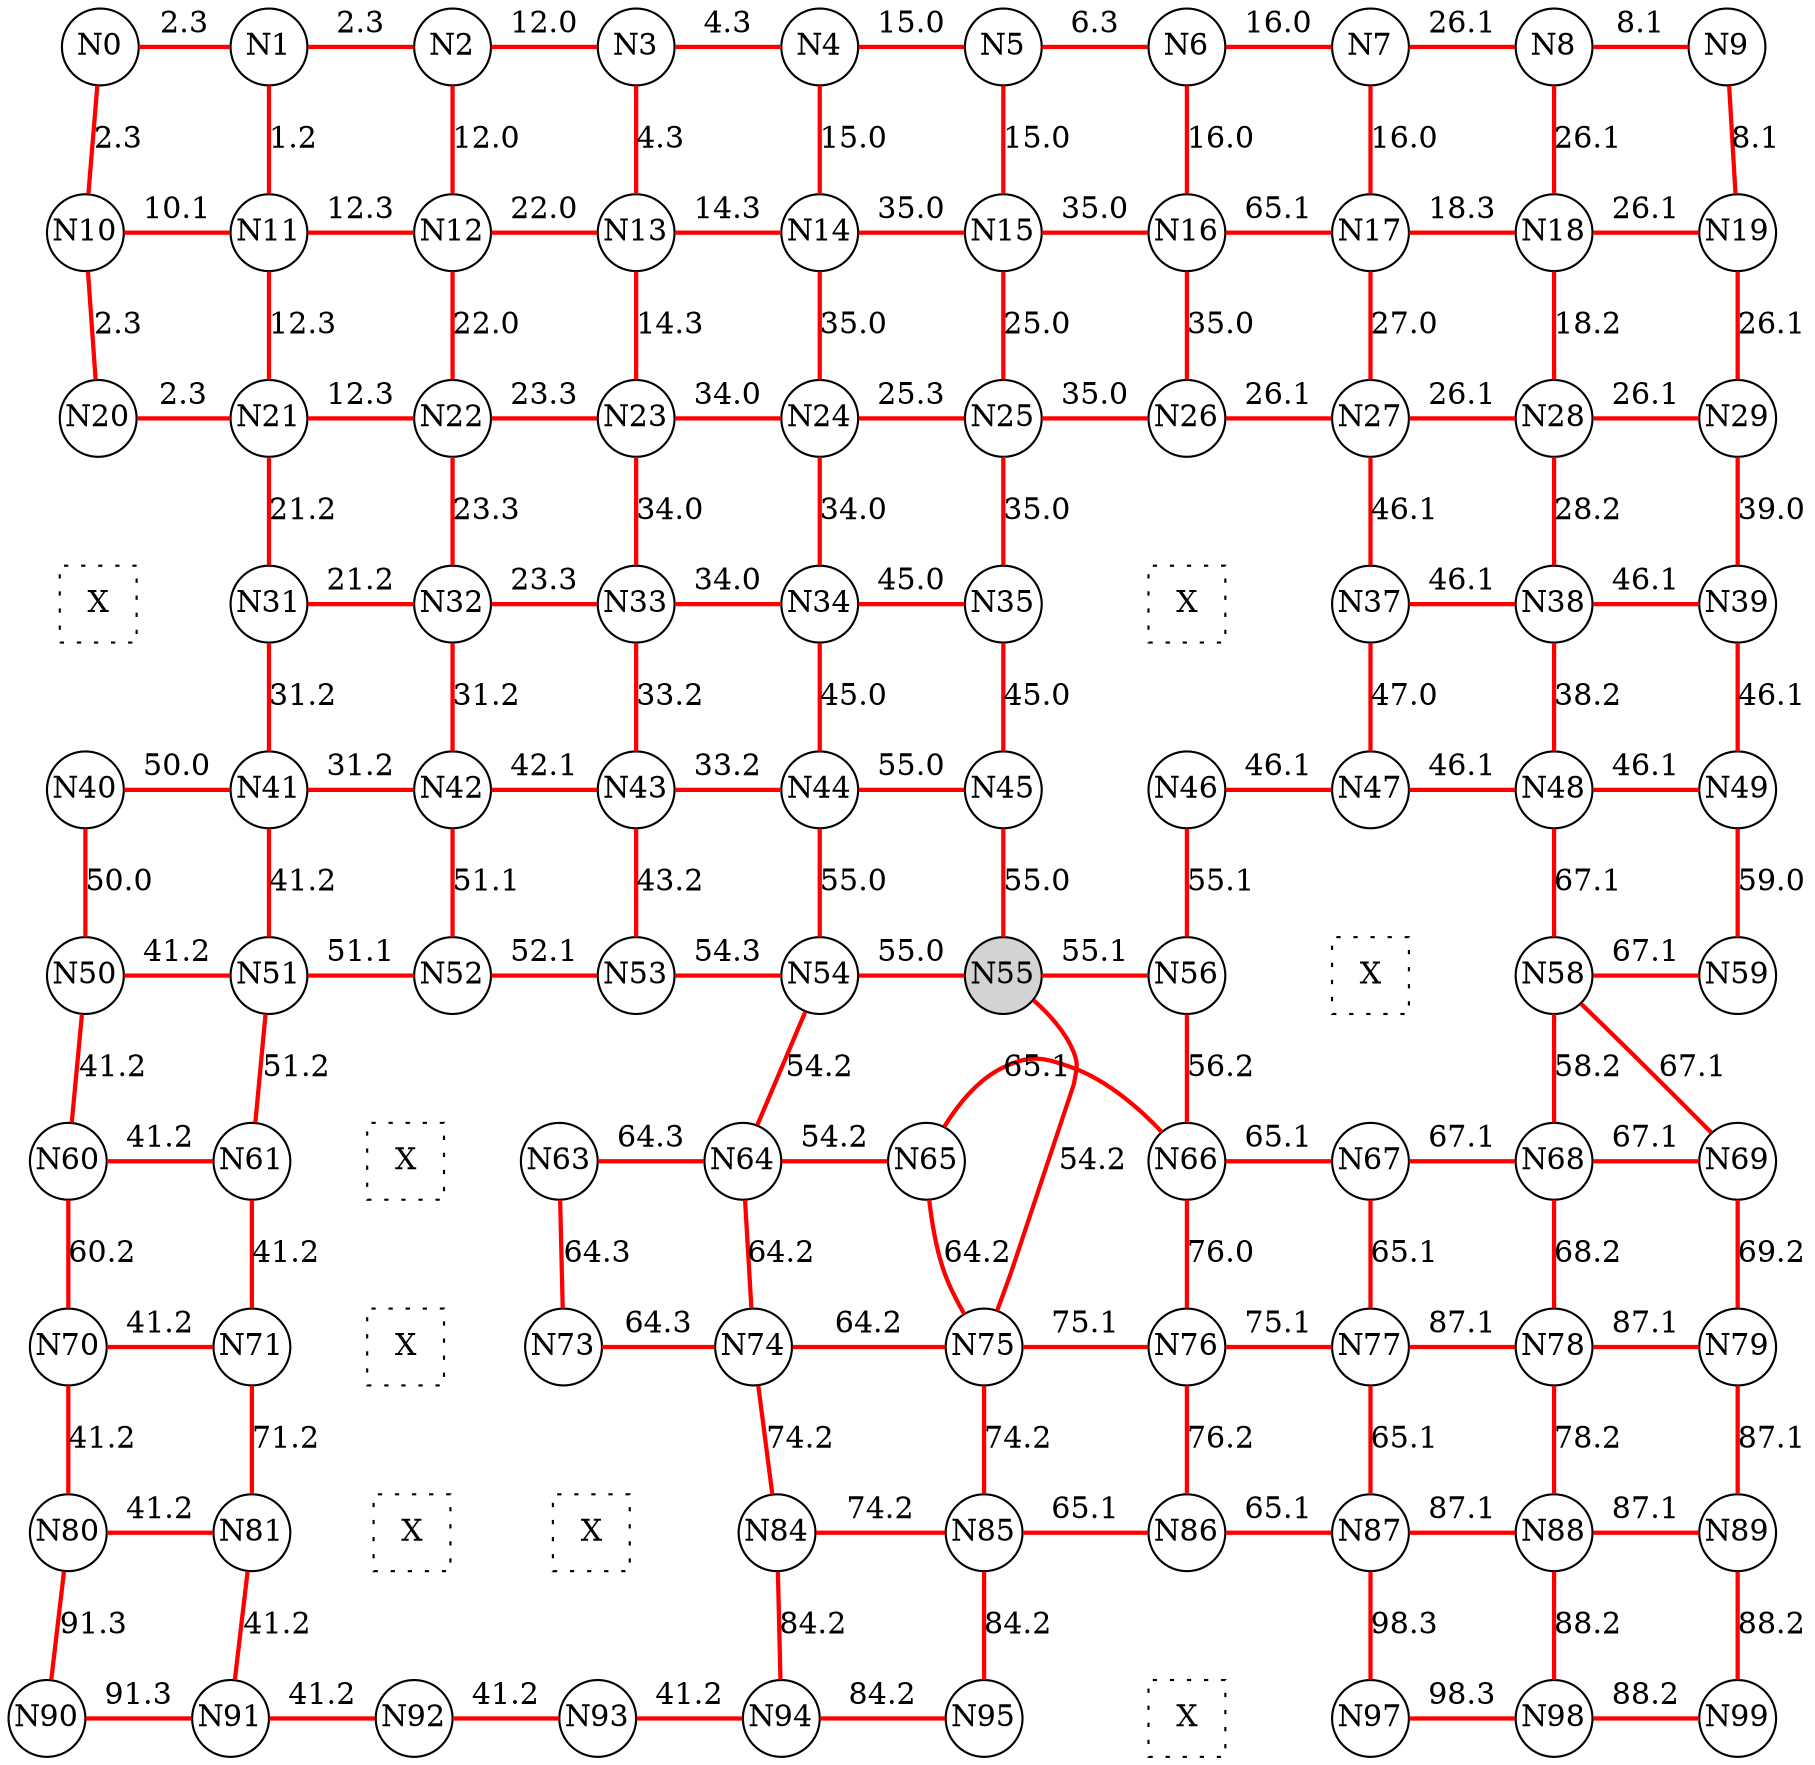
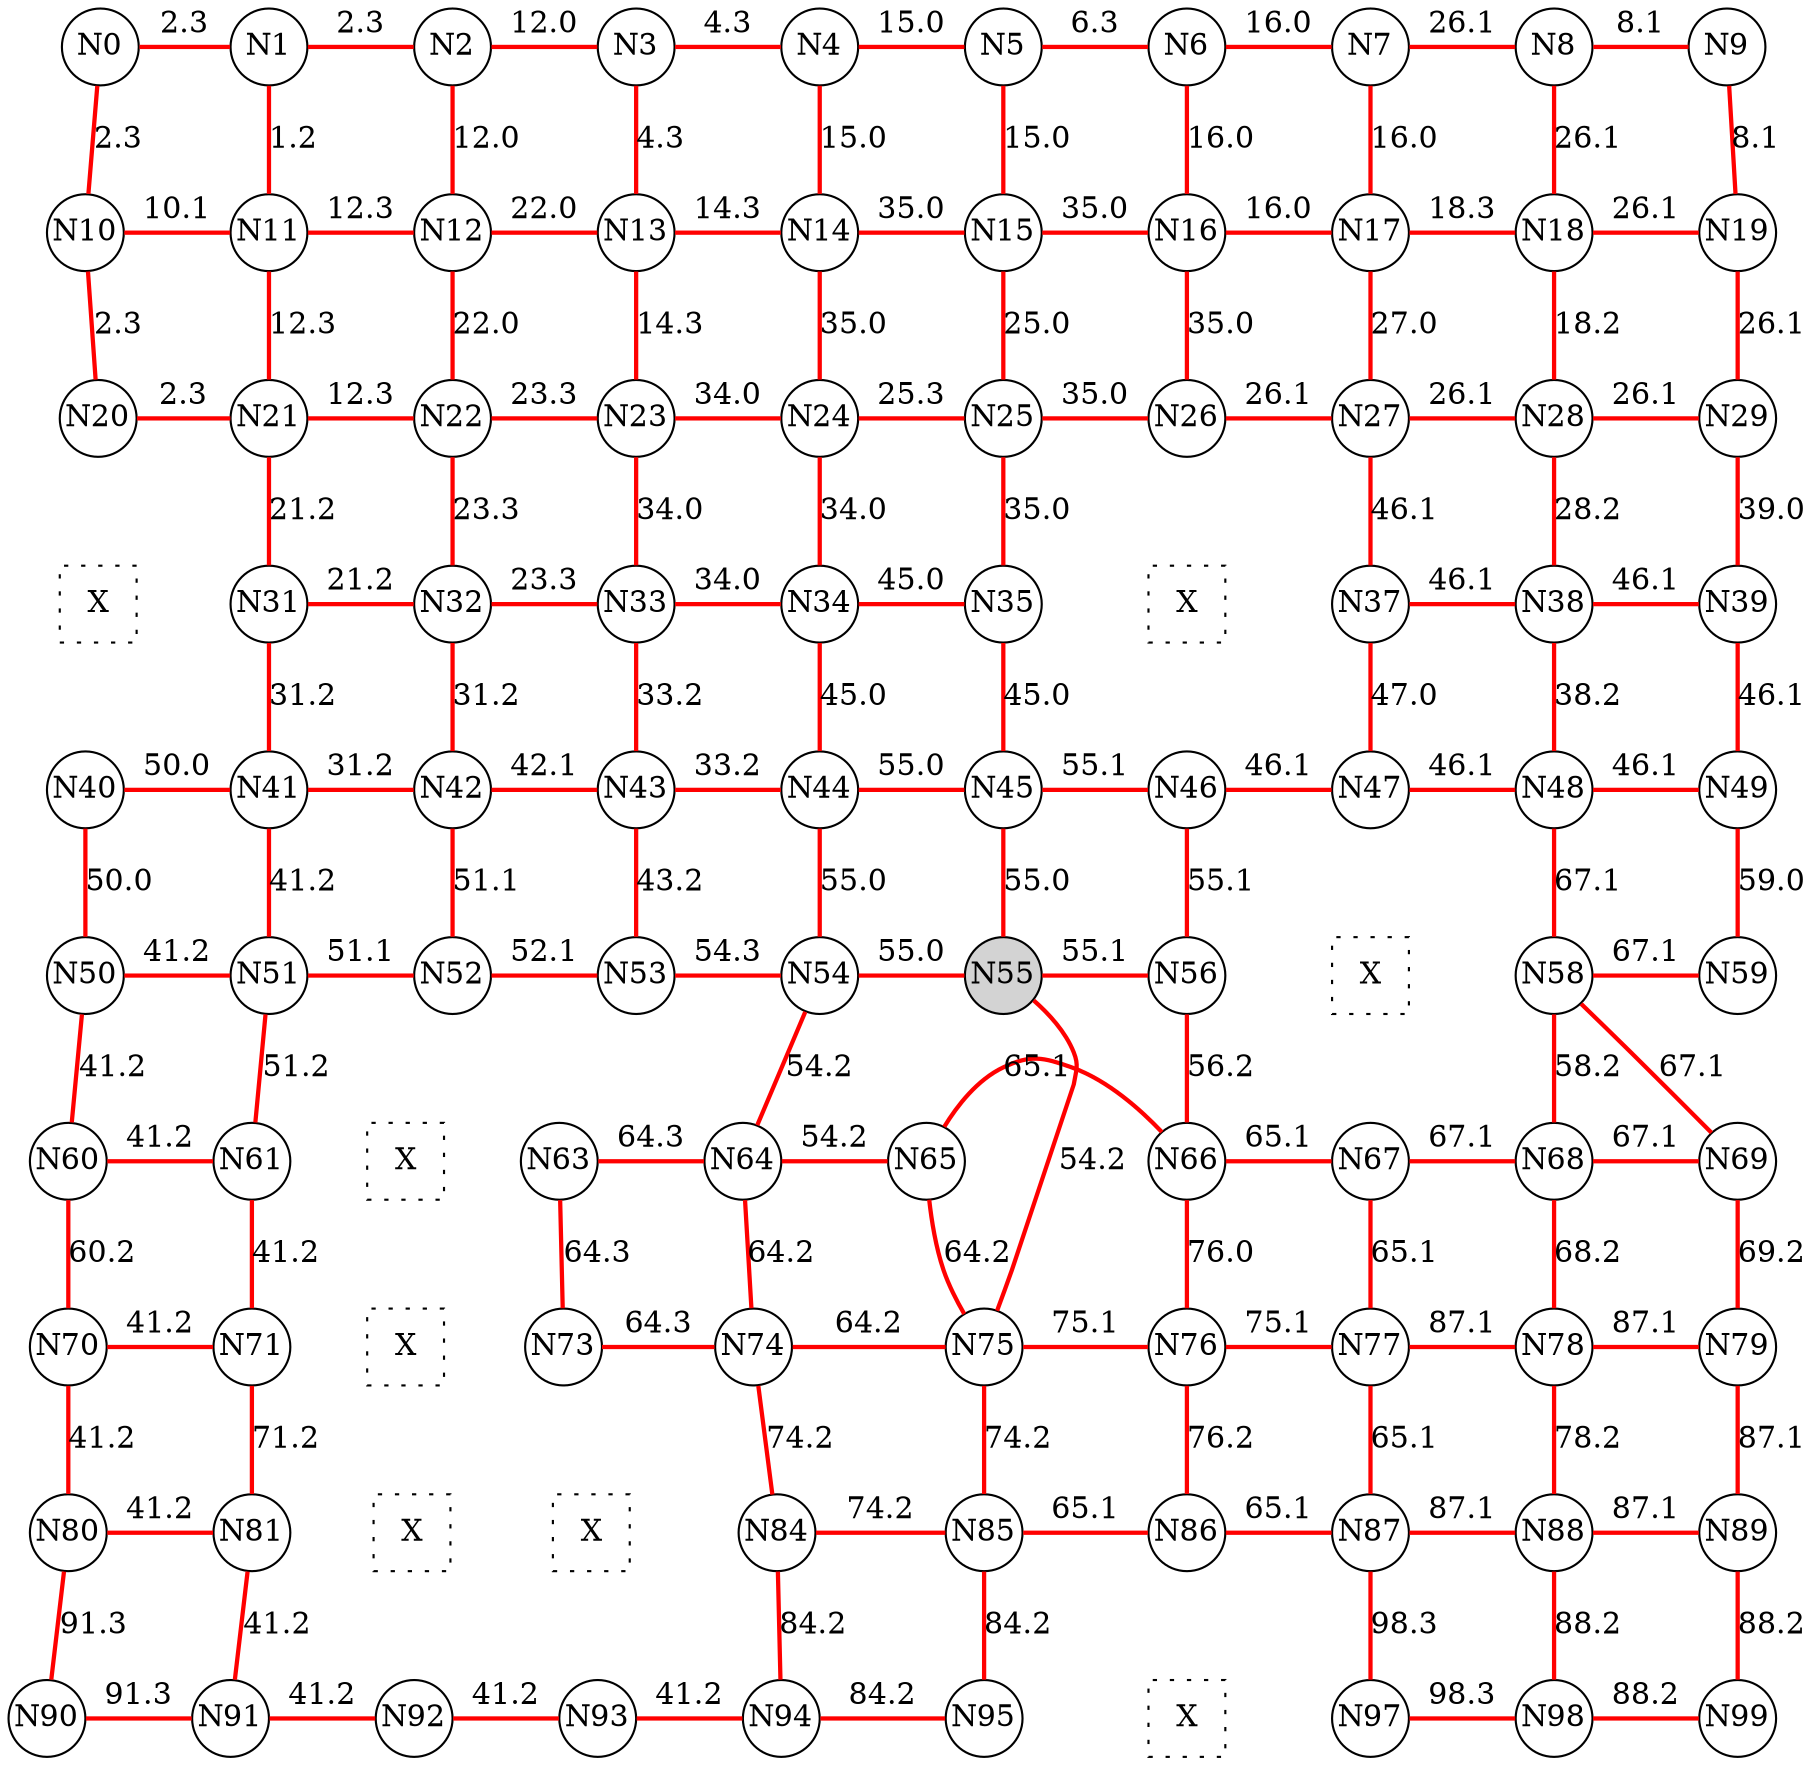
(1279, 210) -> (1279, 210)
none -> (1095, 790)
